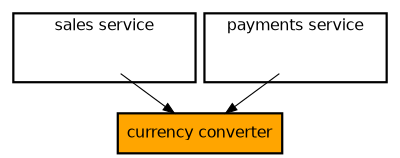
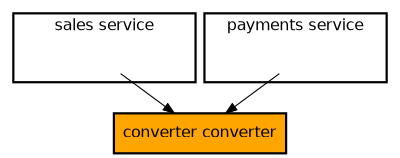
(200, 133) -> (200, 133)
